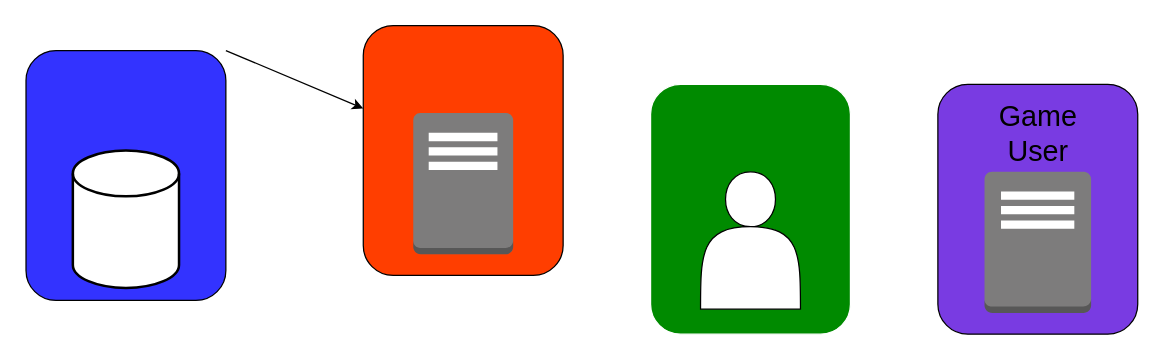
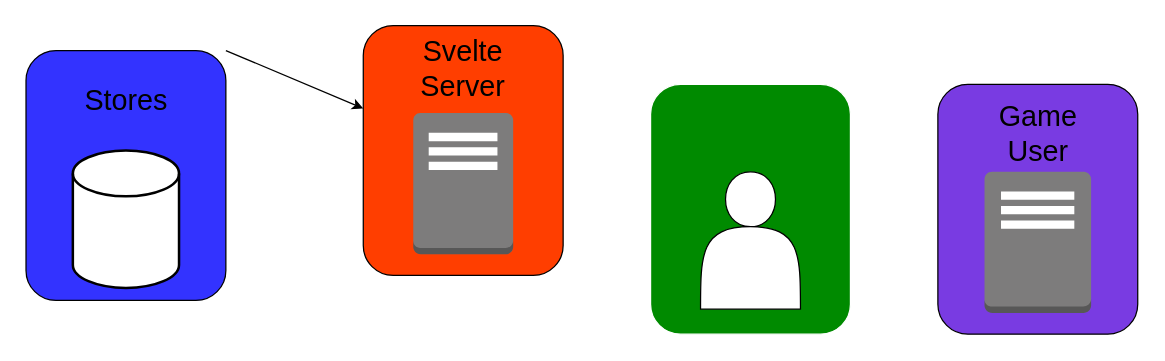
none -> (463, 69)
none -> (126, 101)
